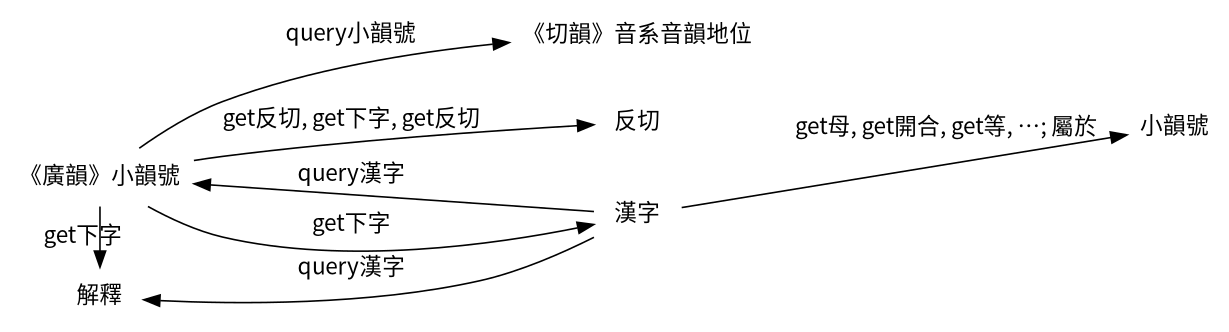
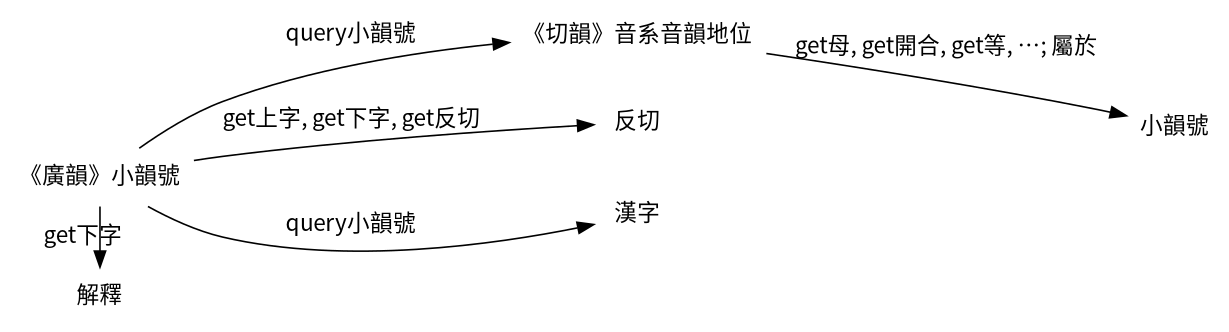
(352, 120) -> (352, 120)
(896, 173) -> (939, 81)
(402, 198) -> none
(352, 225) -> (352, 225)
(382, 296) -> none
